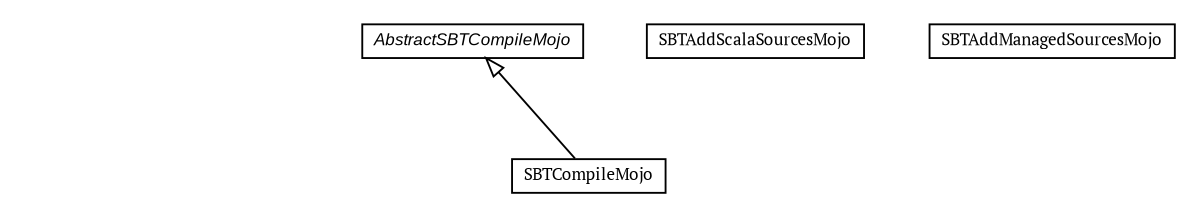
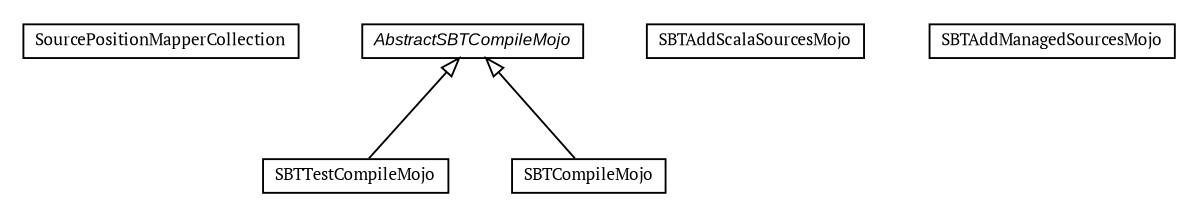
none -> (160, 41)
none -> (355, 176)
